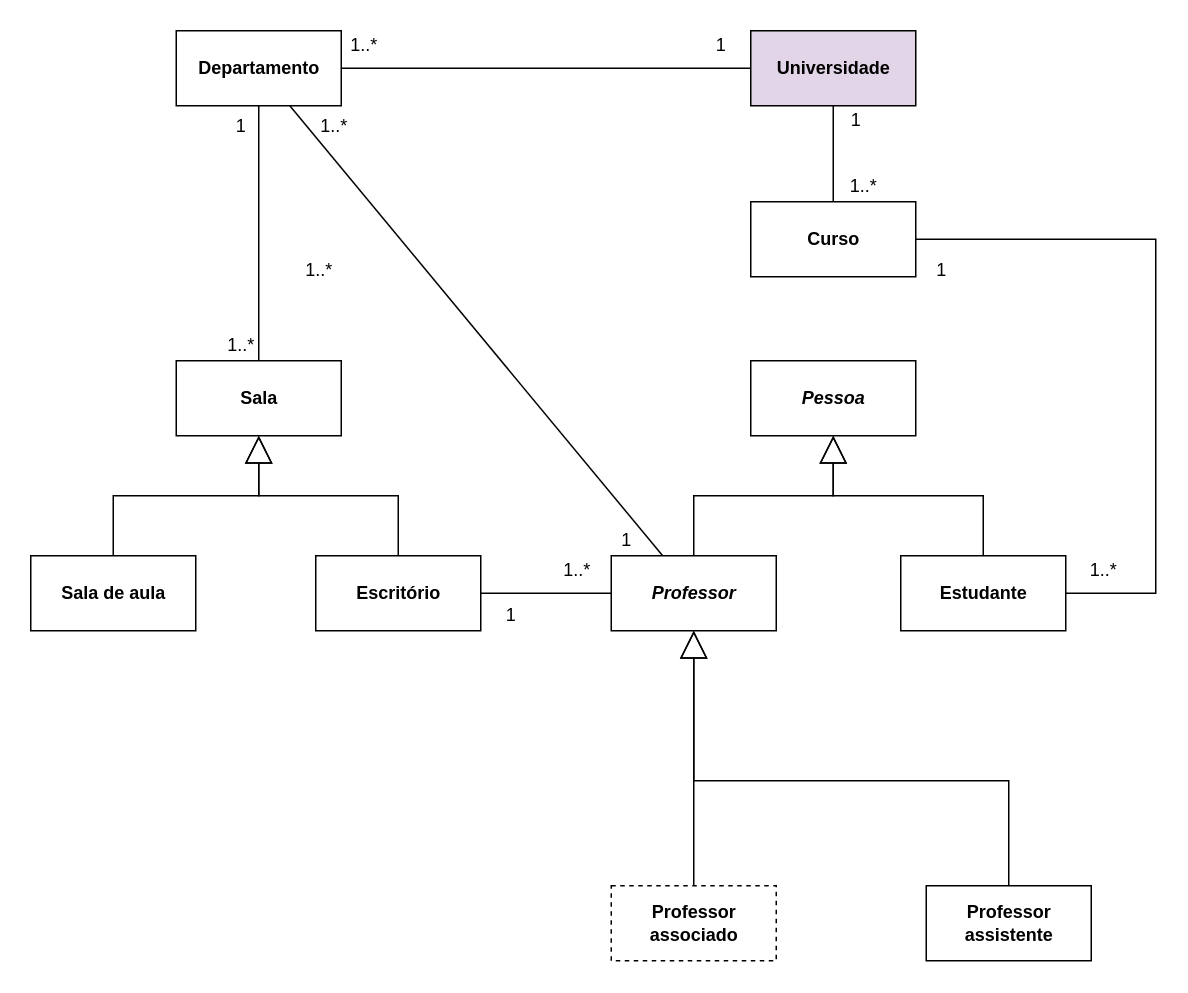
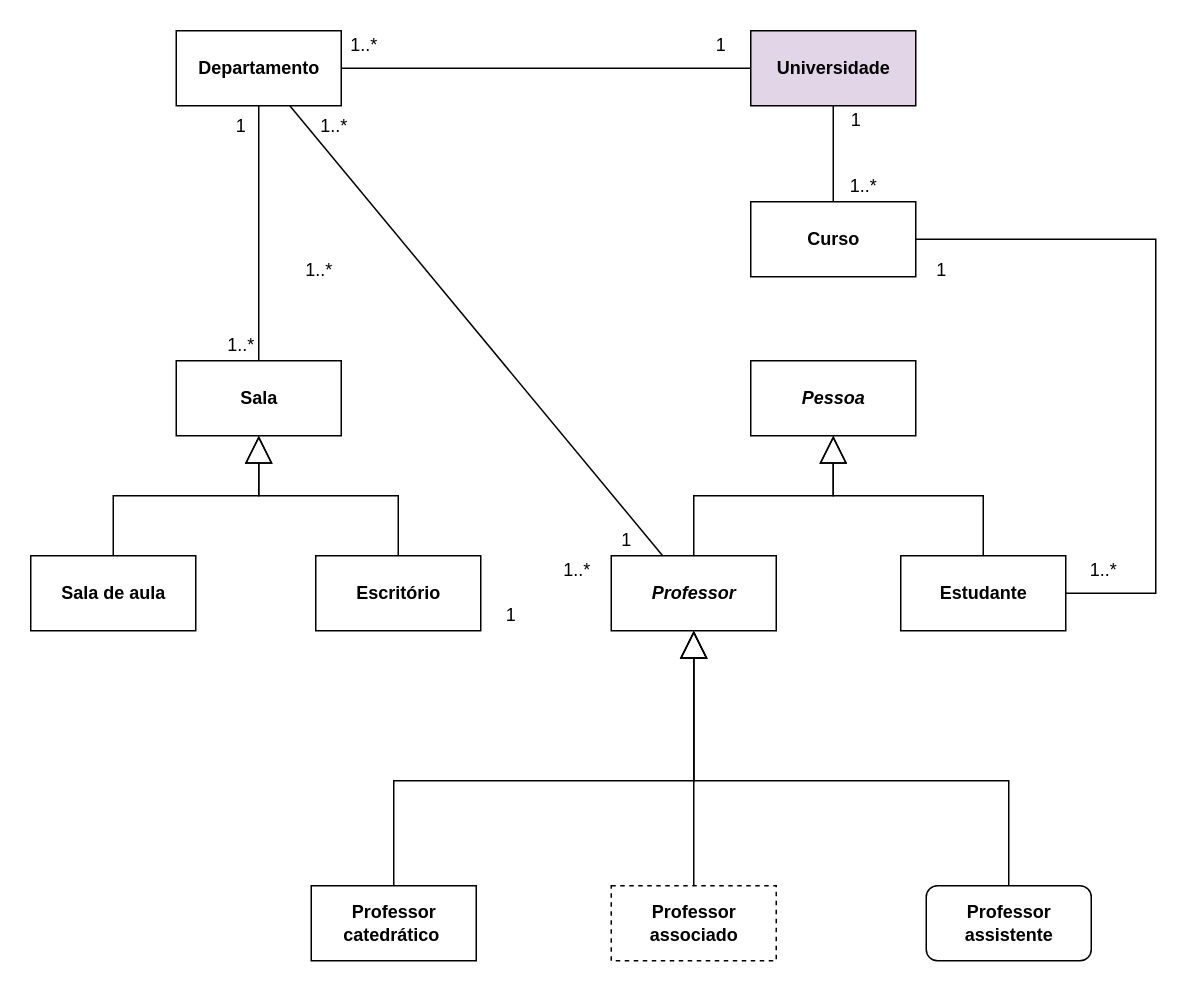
(546, 593) -> none
none -> (489, 781)
none -> (394, 923)
(1009, 923) -> (1009, 923)
